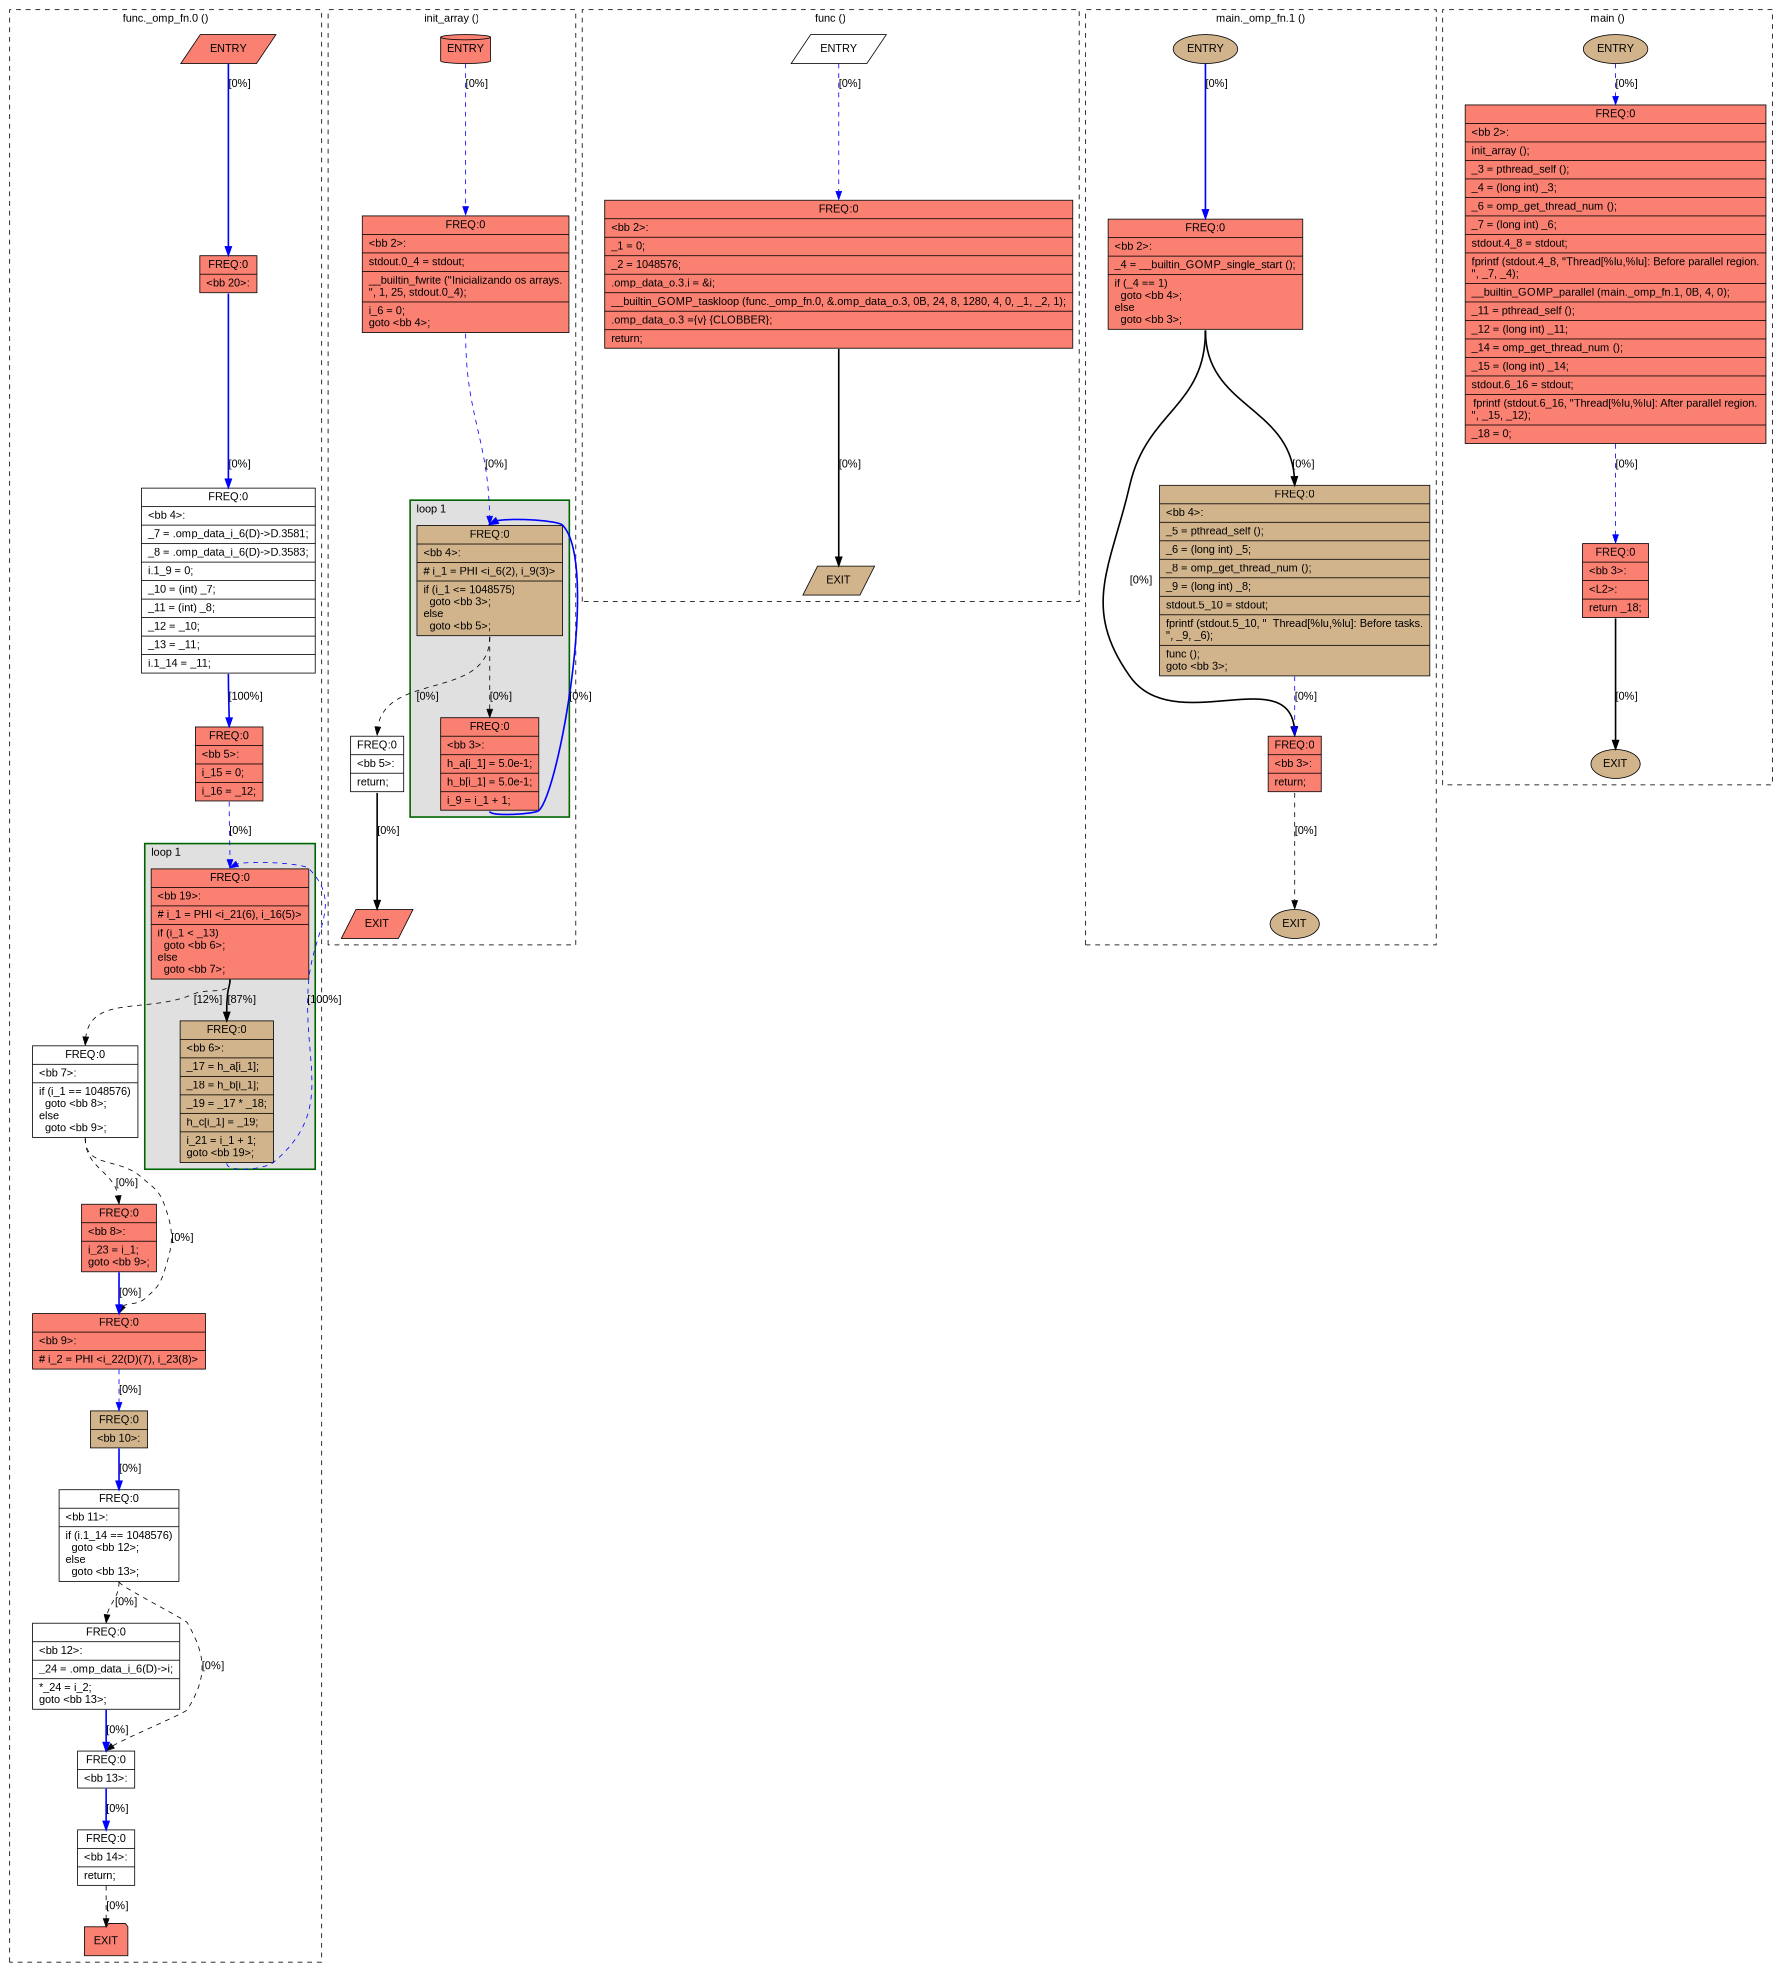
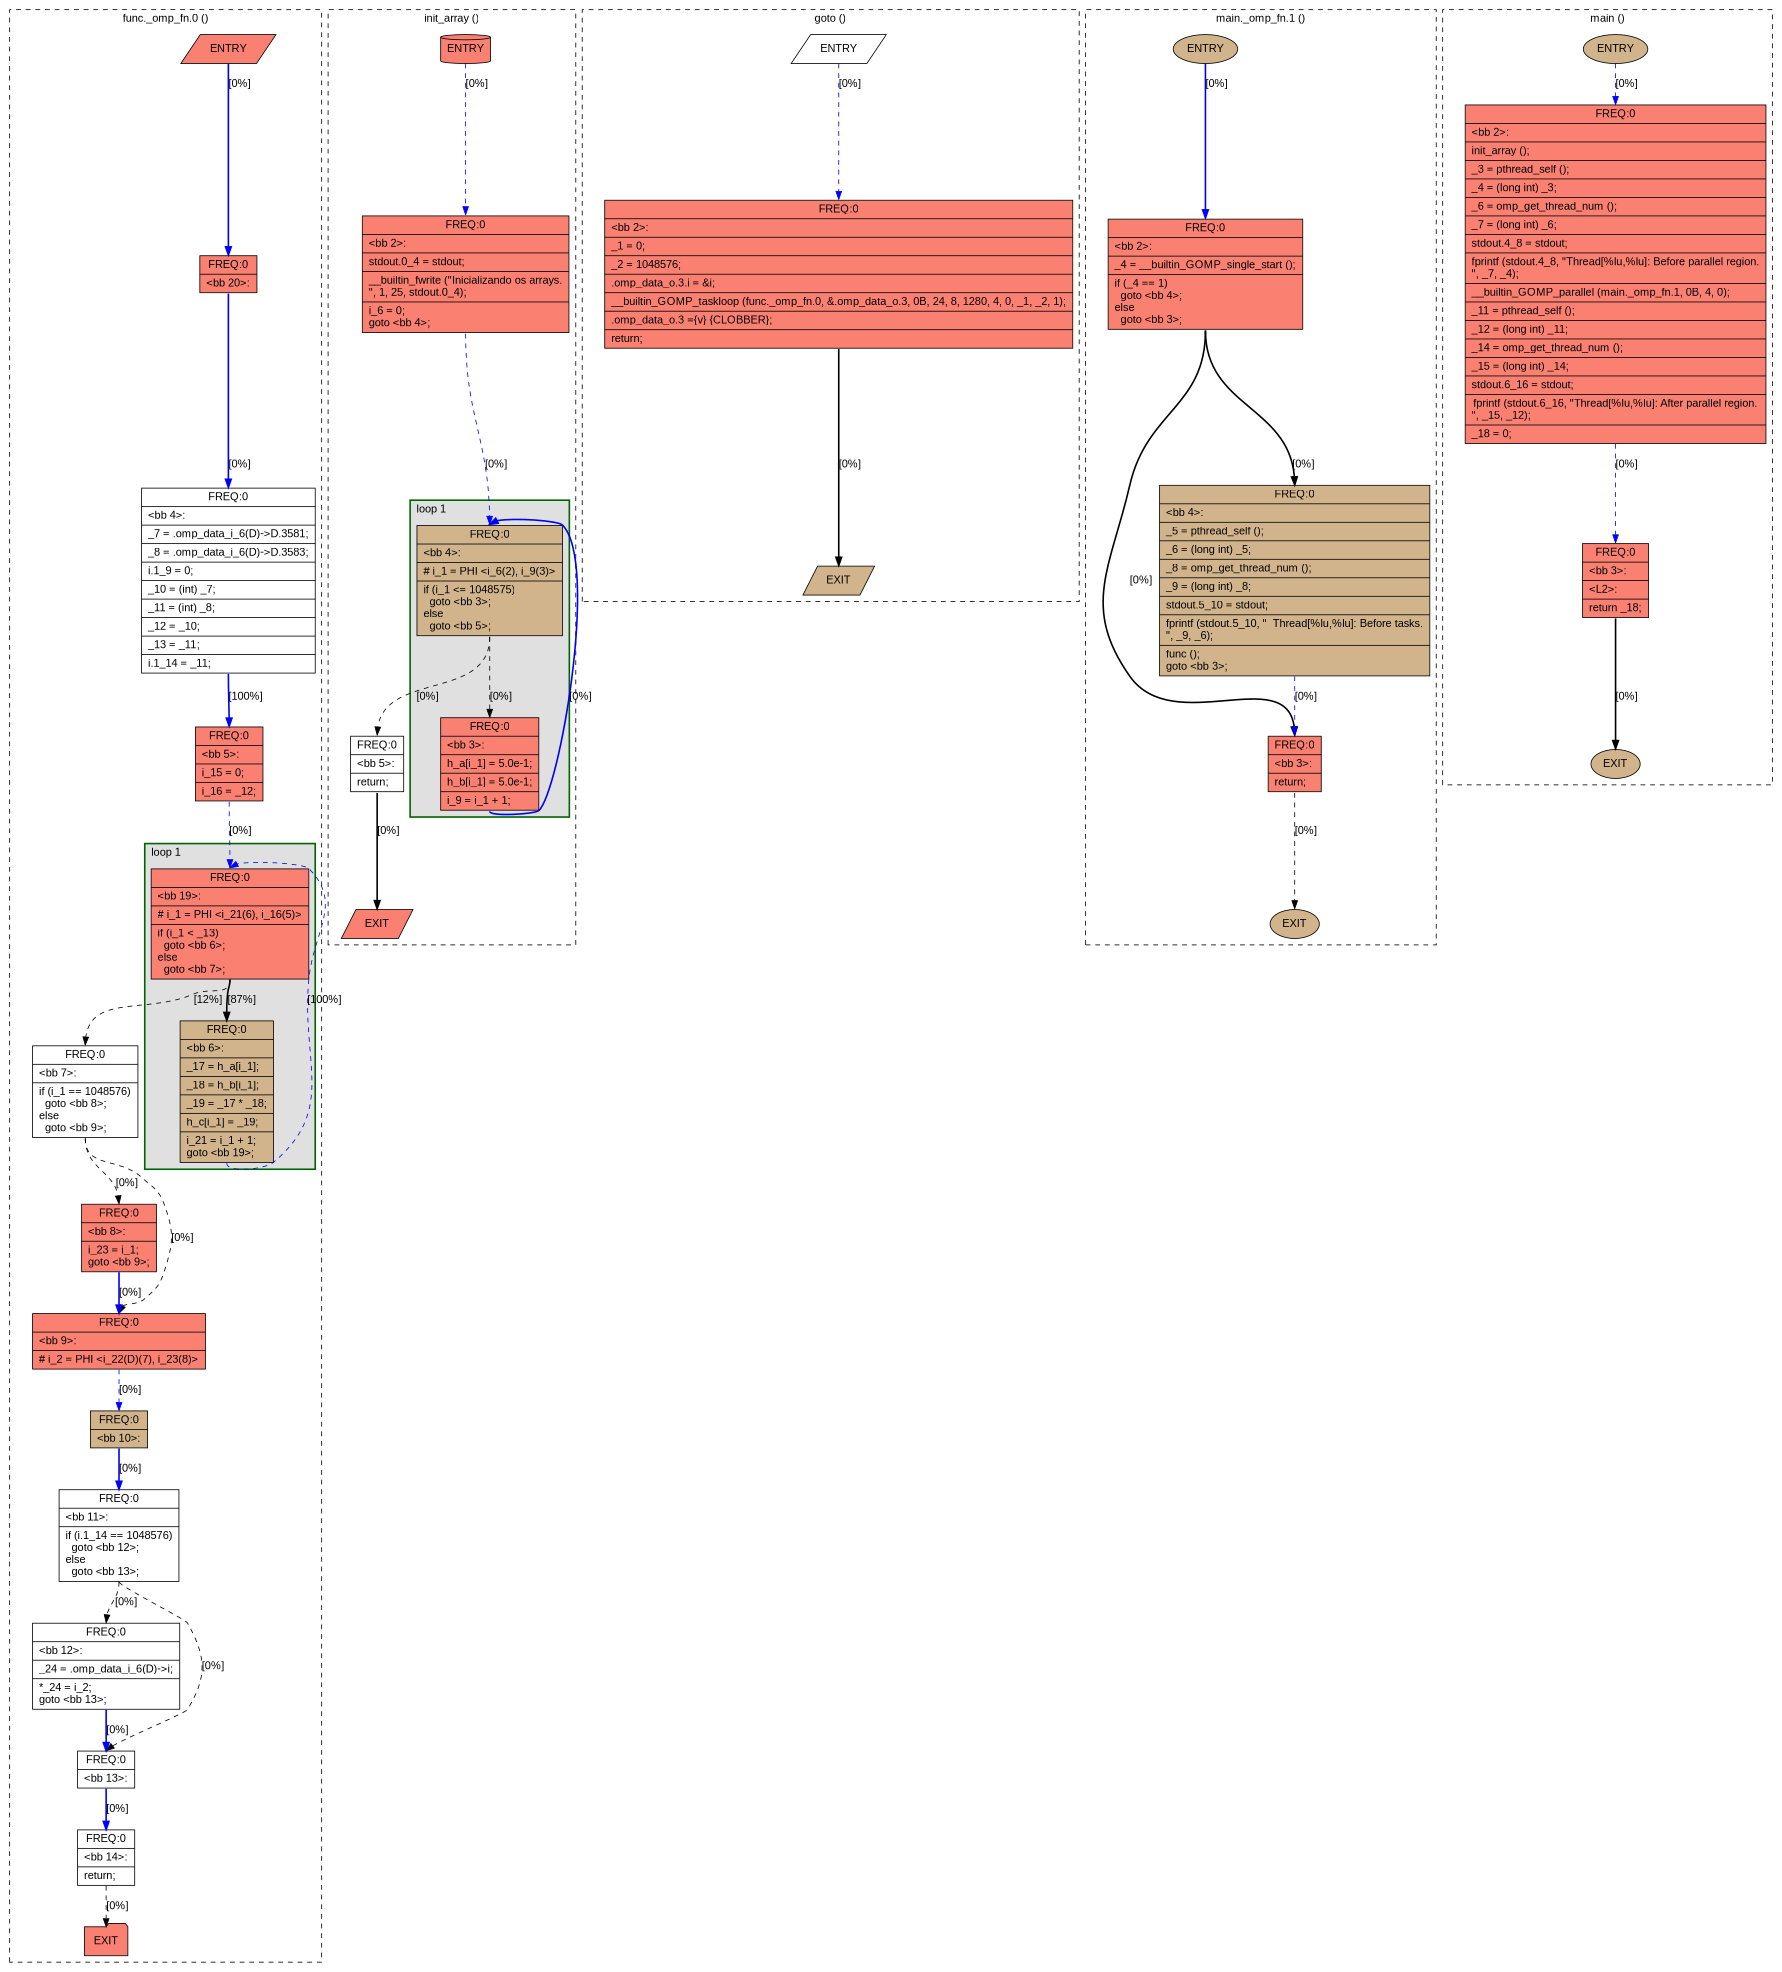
(831, 19) -> (831, 19)
